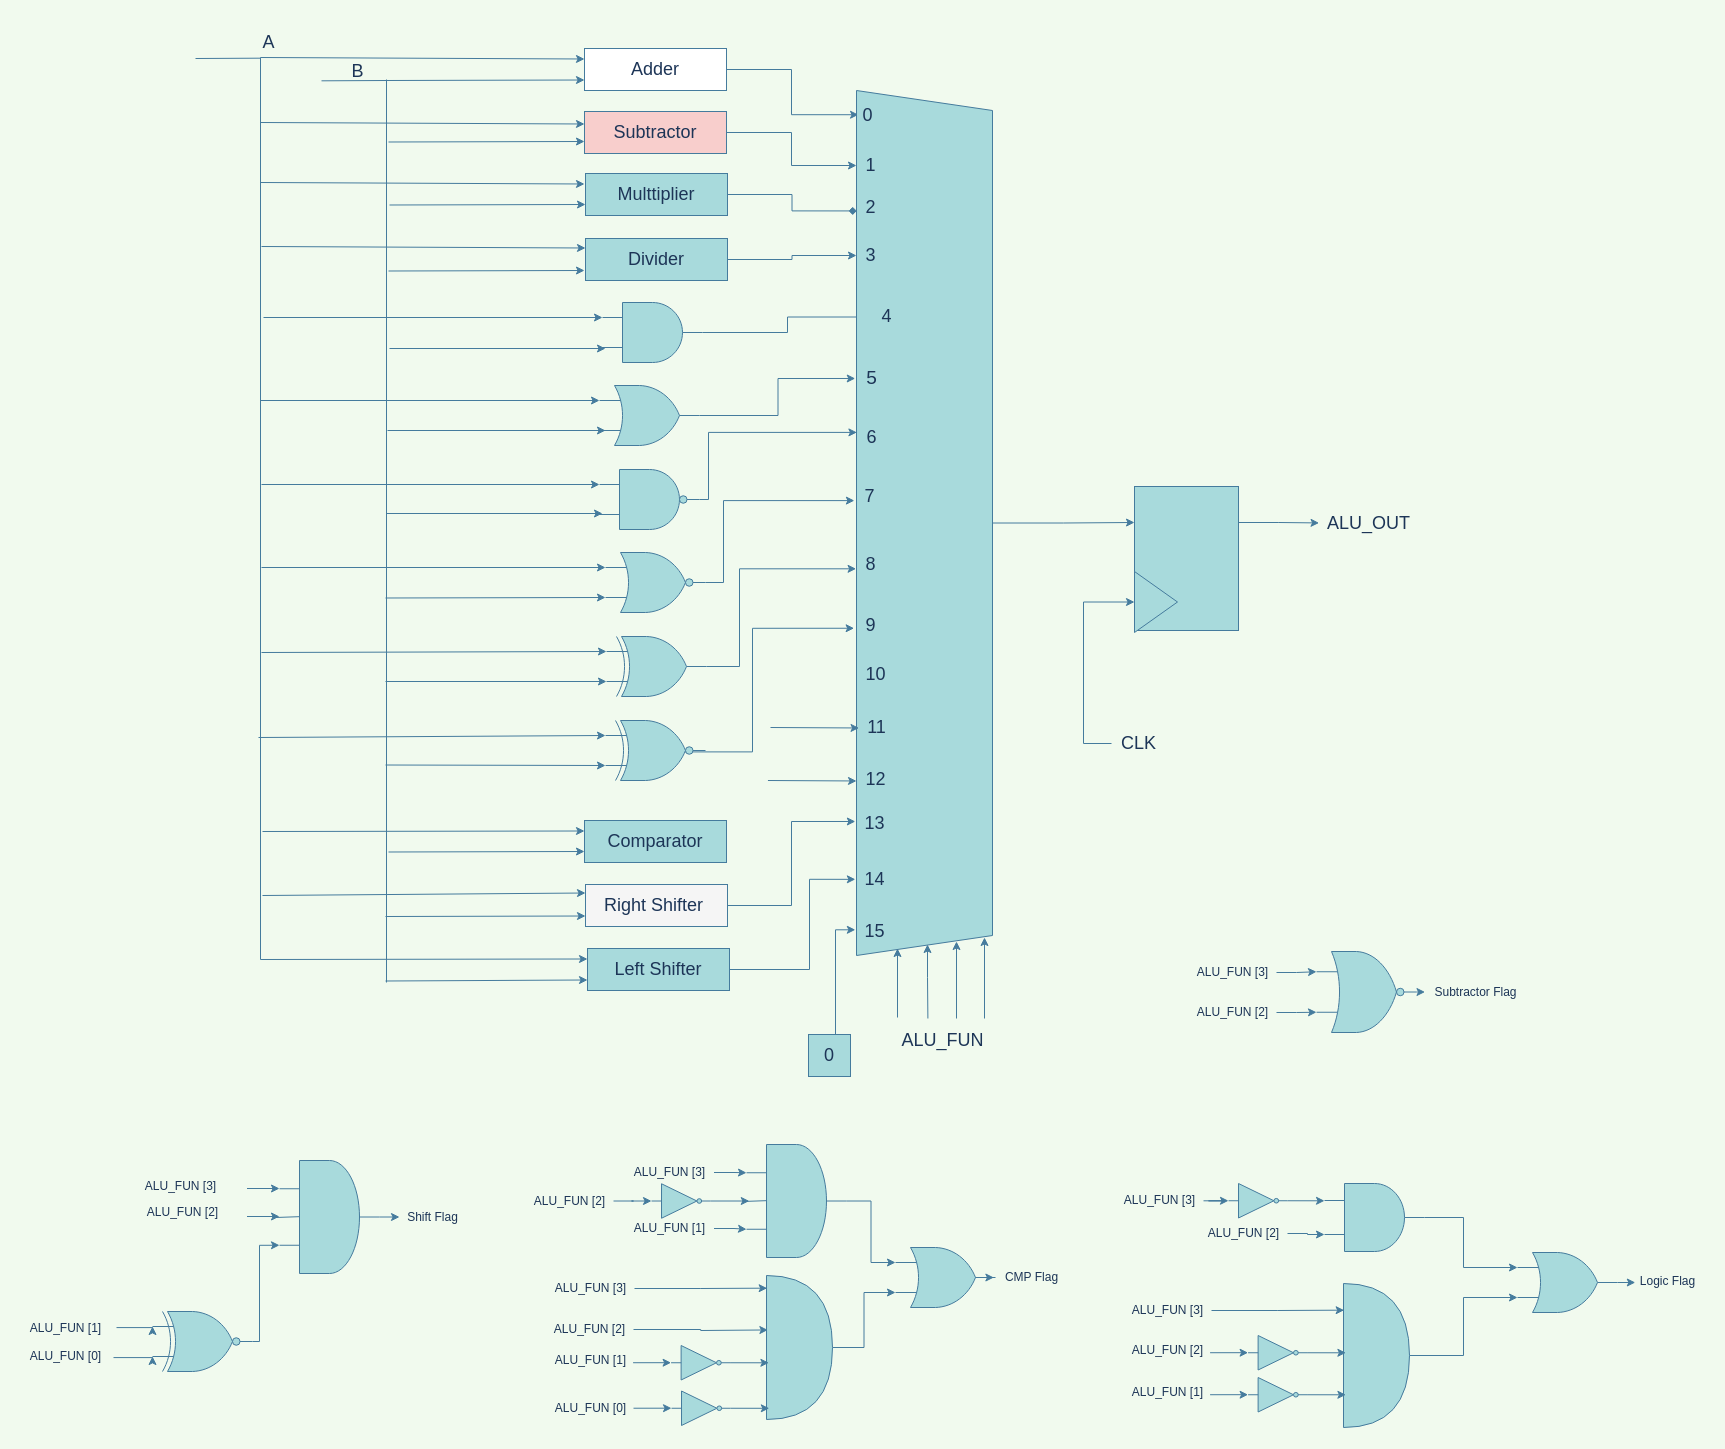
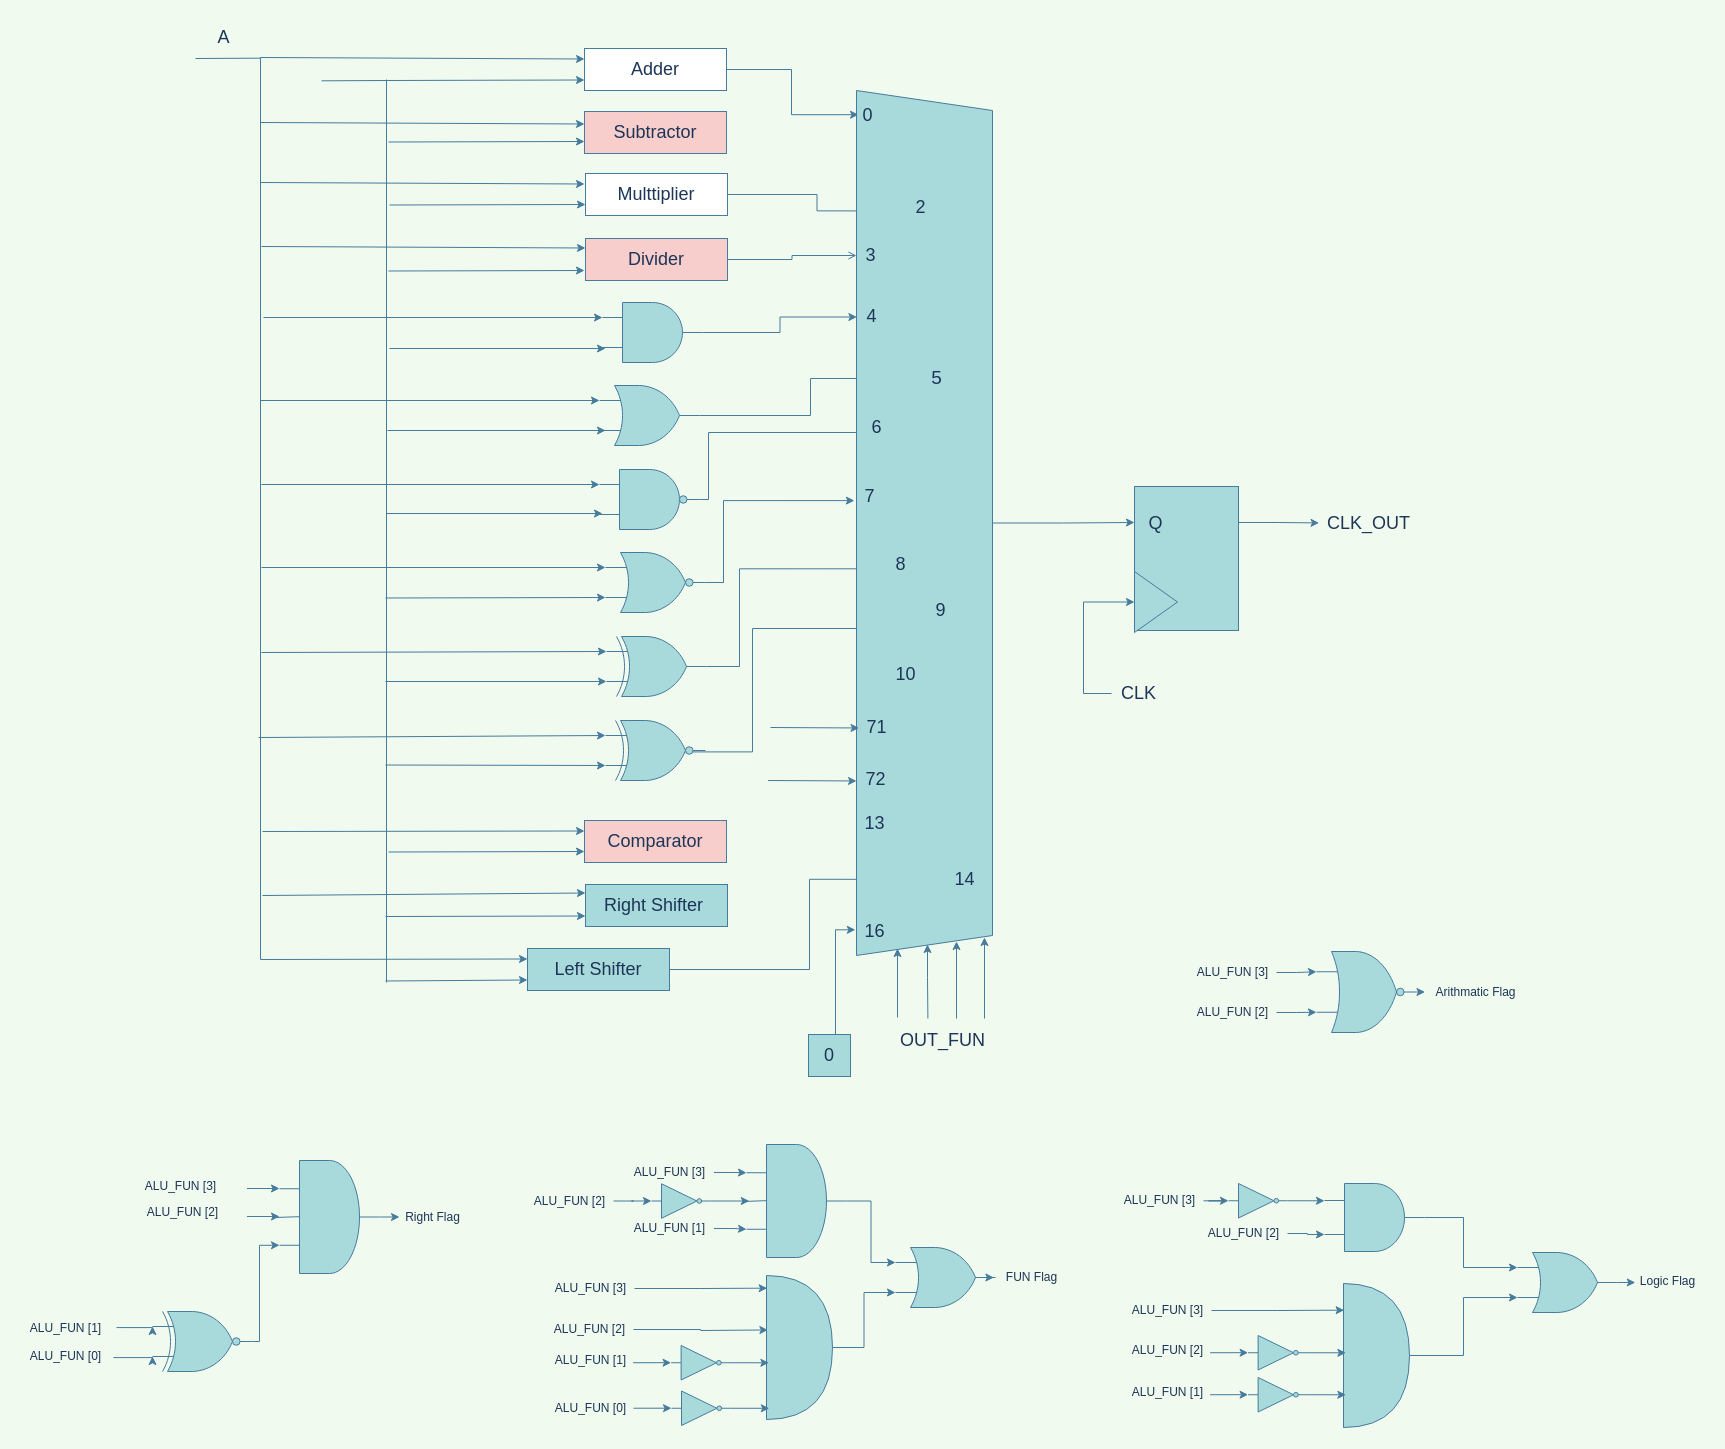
(269, 43) -> (224, 38)
(358, 72) -> none
(792, 146) -> none
(871, 166) -> none
(657, 195) -> (657, 195)
(871, 208) -> (921, 208)
(848, 256) -> (849, 256)
(657, 260) -> (657, 260)
(887, 317) -> (872, 317)
(871, 378) -> (936, 378)
(872, 438) -> (877, 428)
none -> (1156, 523)
(1369, 524) -> (1369, 524)
(871, 565) -> (901, 565)
(871, 626) -> (941, 611)
(876, 675) -> (906, 675)
(877, 728) -> (877, 728)
(1138, 744) -> (1138, 694)
(876, 780) -> (876, 780)
(656, 842) -> (656, 842)
(792, 868) -> none
(875, 880) -> (965, 880)
(657, 906) -> (657, 906)
(875, 932) -> (875, 932)
(659, 970) -> (599, 970)
(1476, 993) -> (1476, 993)
(943, 1041) -> (943, 1041)
(433, 1218) -> (433, 1218)
(1032, 1278) -> (1032, 1278)
